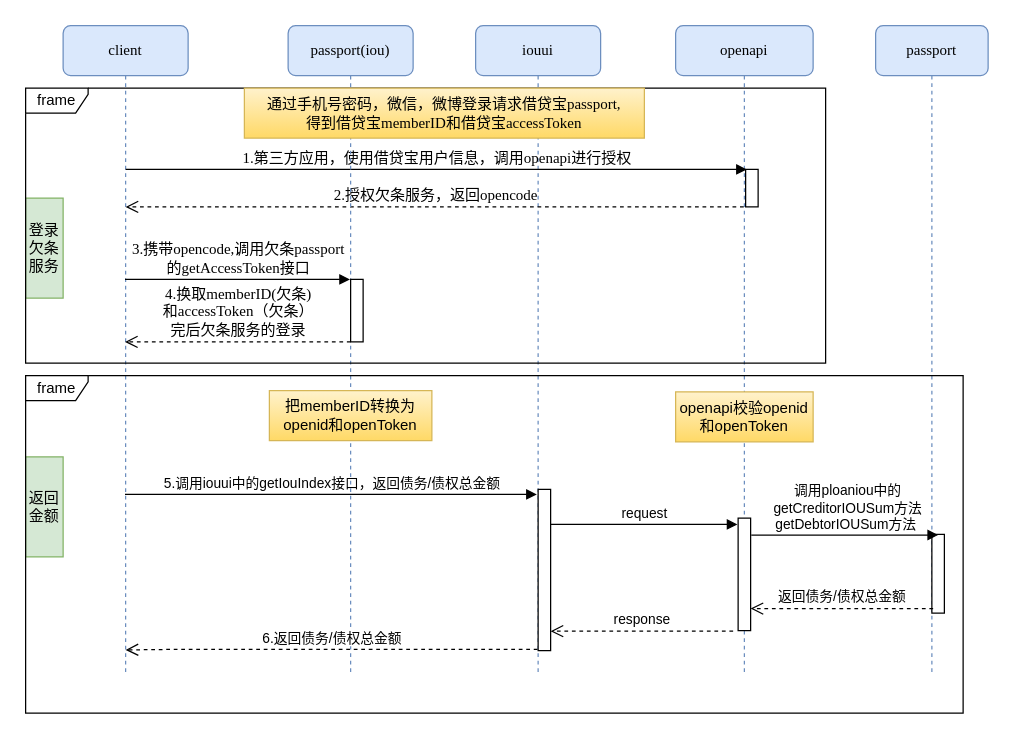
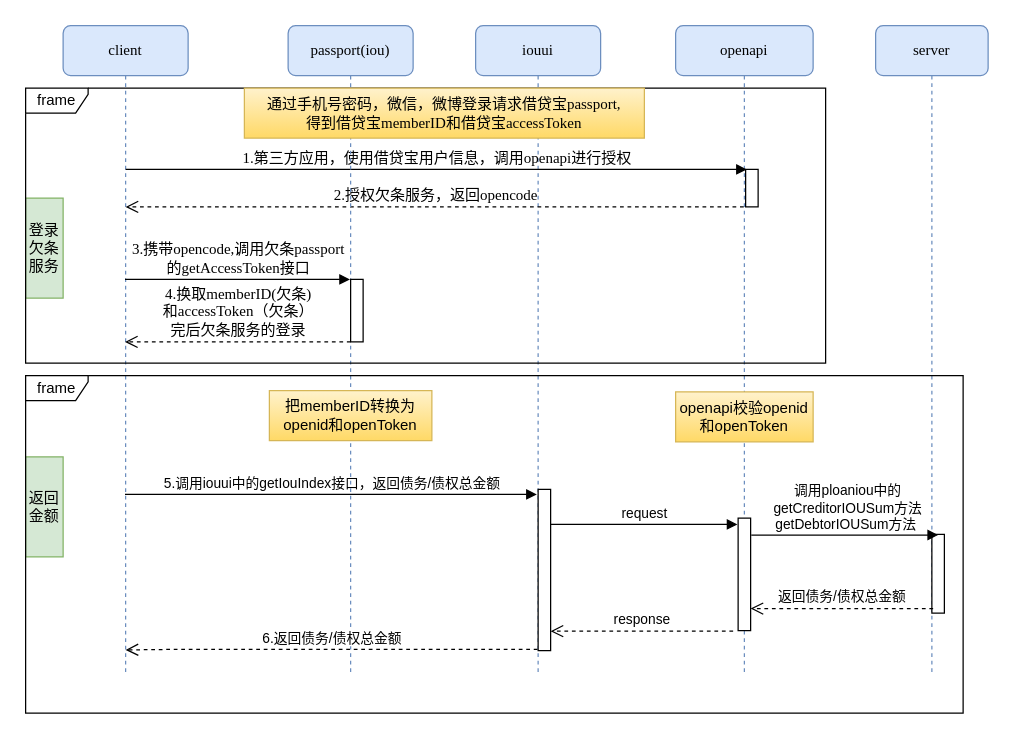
(932, 51) -> (932, 51)
